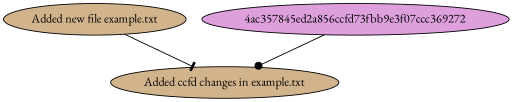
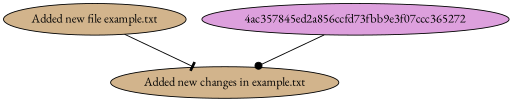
(356, 19) -> (356, 19)
(225, 83) -> (225, 83)
